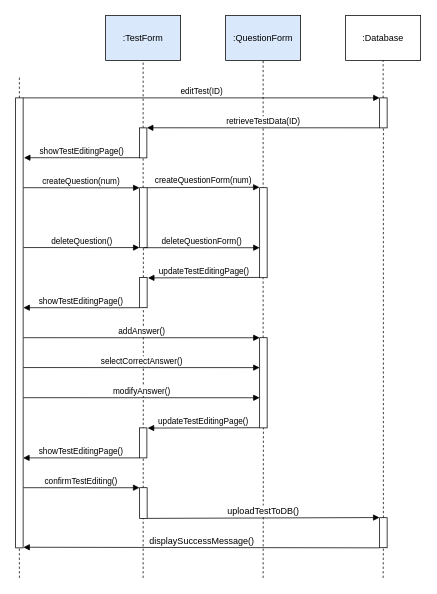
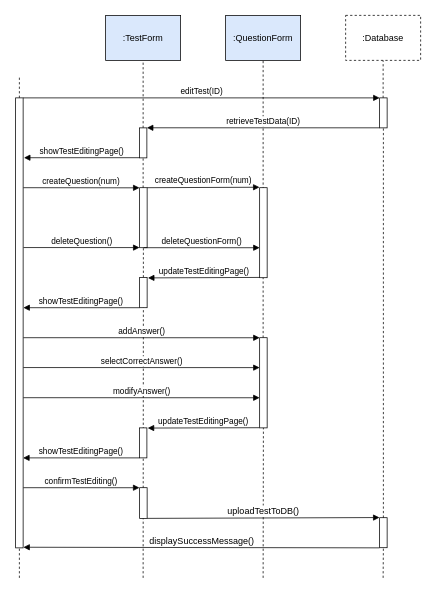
(383, 38) -> (383, 38)
